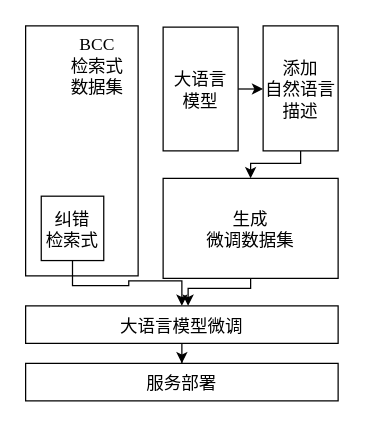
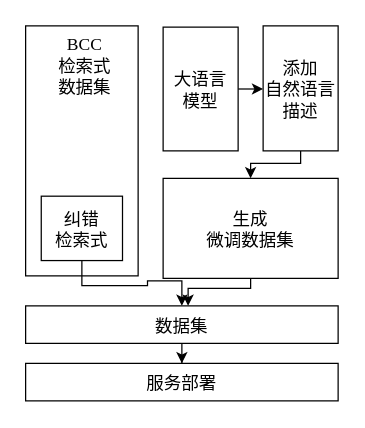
(98, 64) -> (85, 64)
(73, 228) -> (82, 228)
(181, 325) -> (181, 325)
